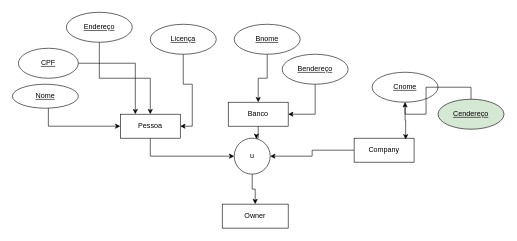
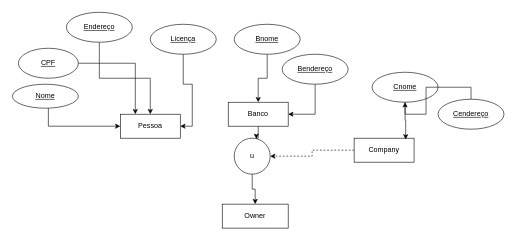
(471, 114) -> (471, 114)
(312, 151) -> (312, 151)
(150, 155) -> none
